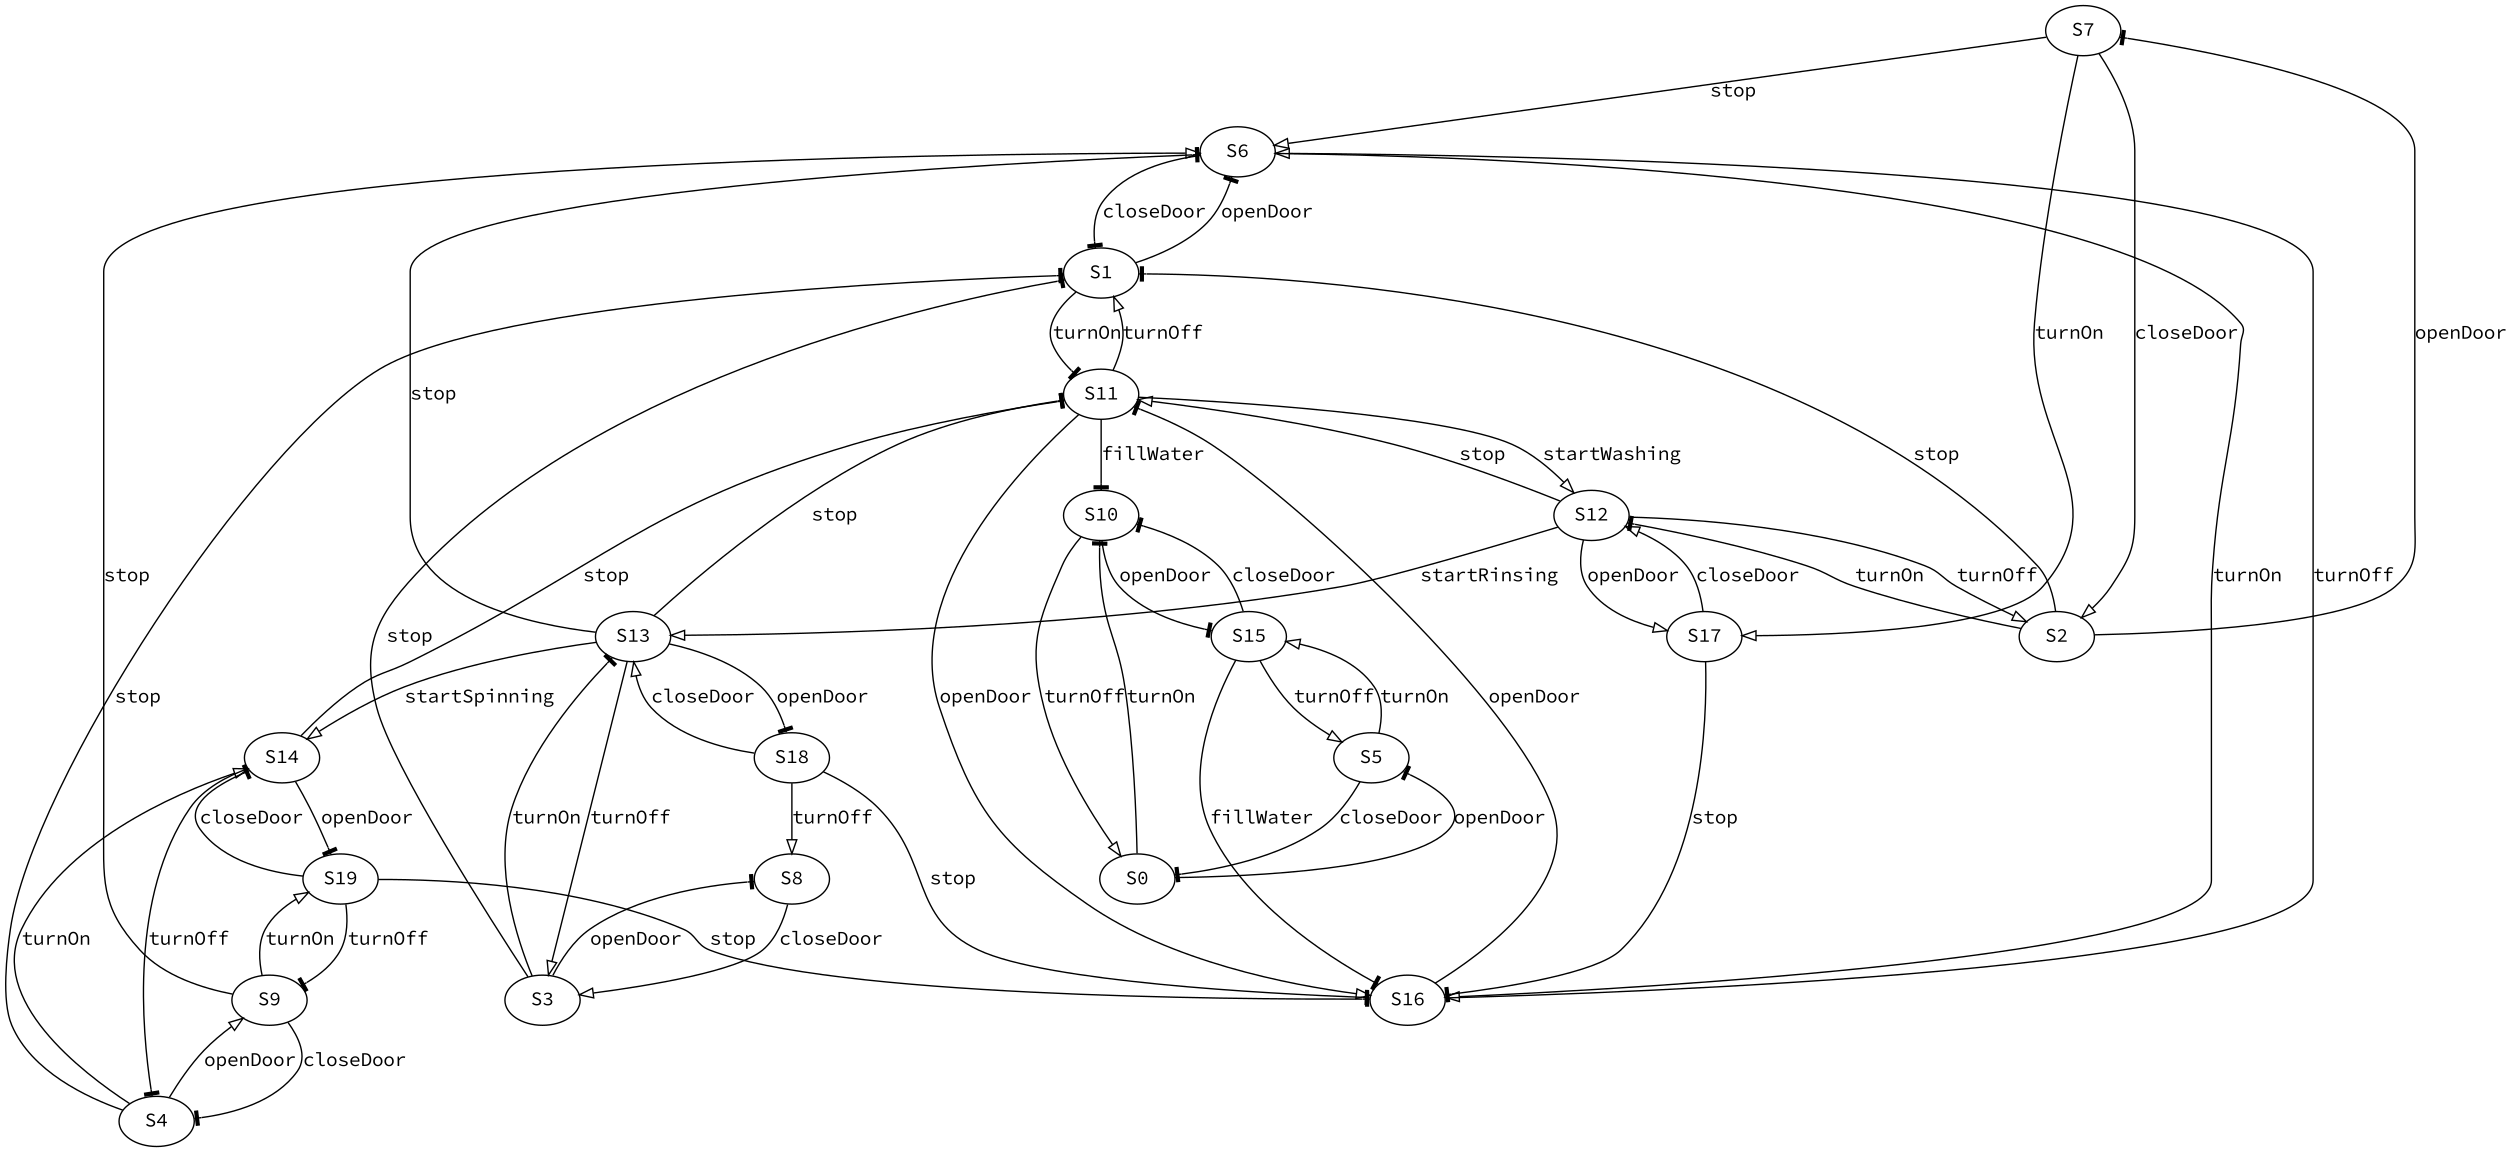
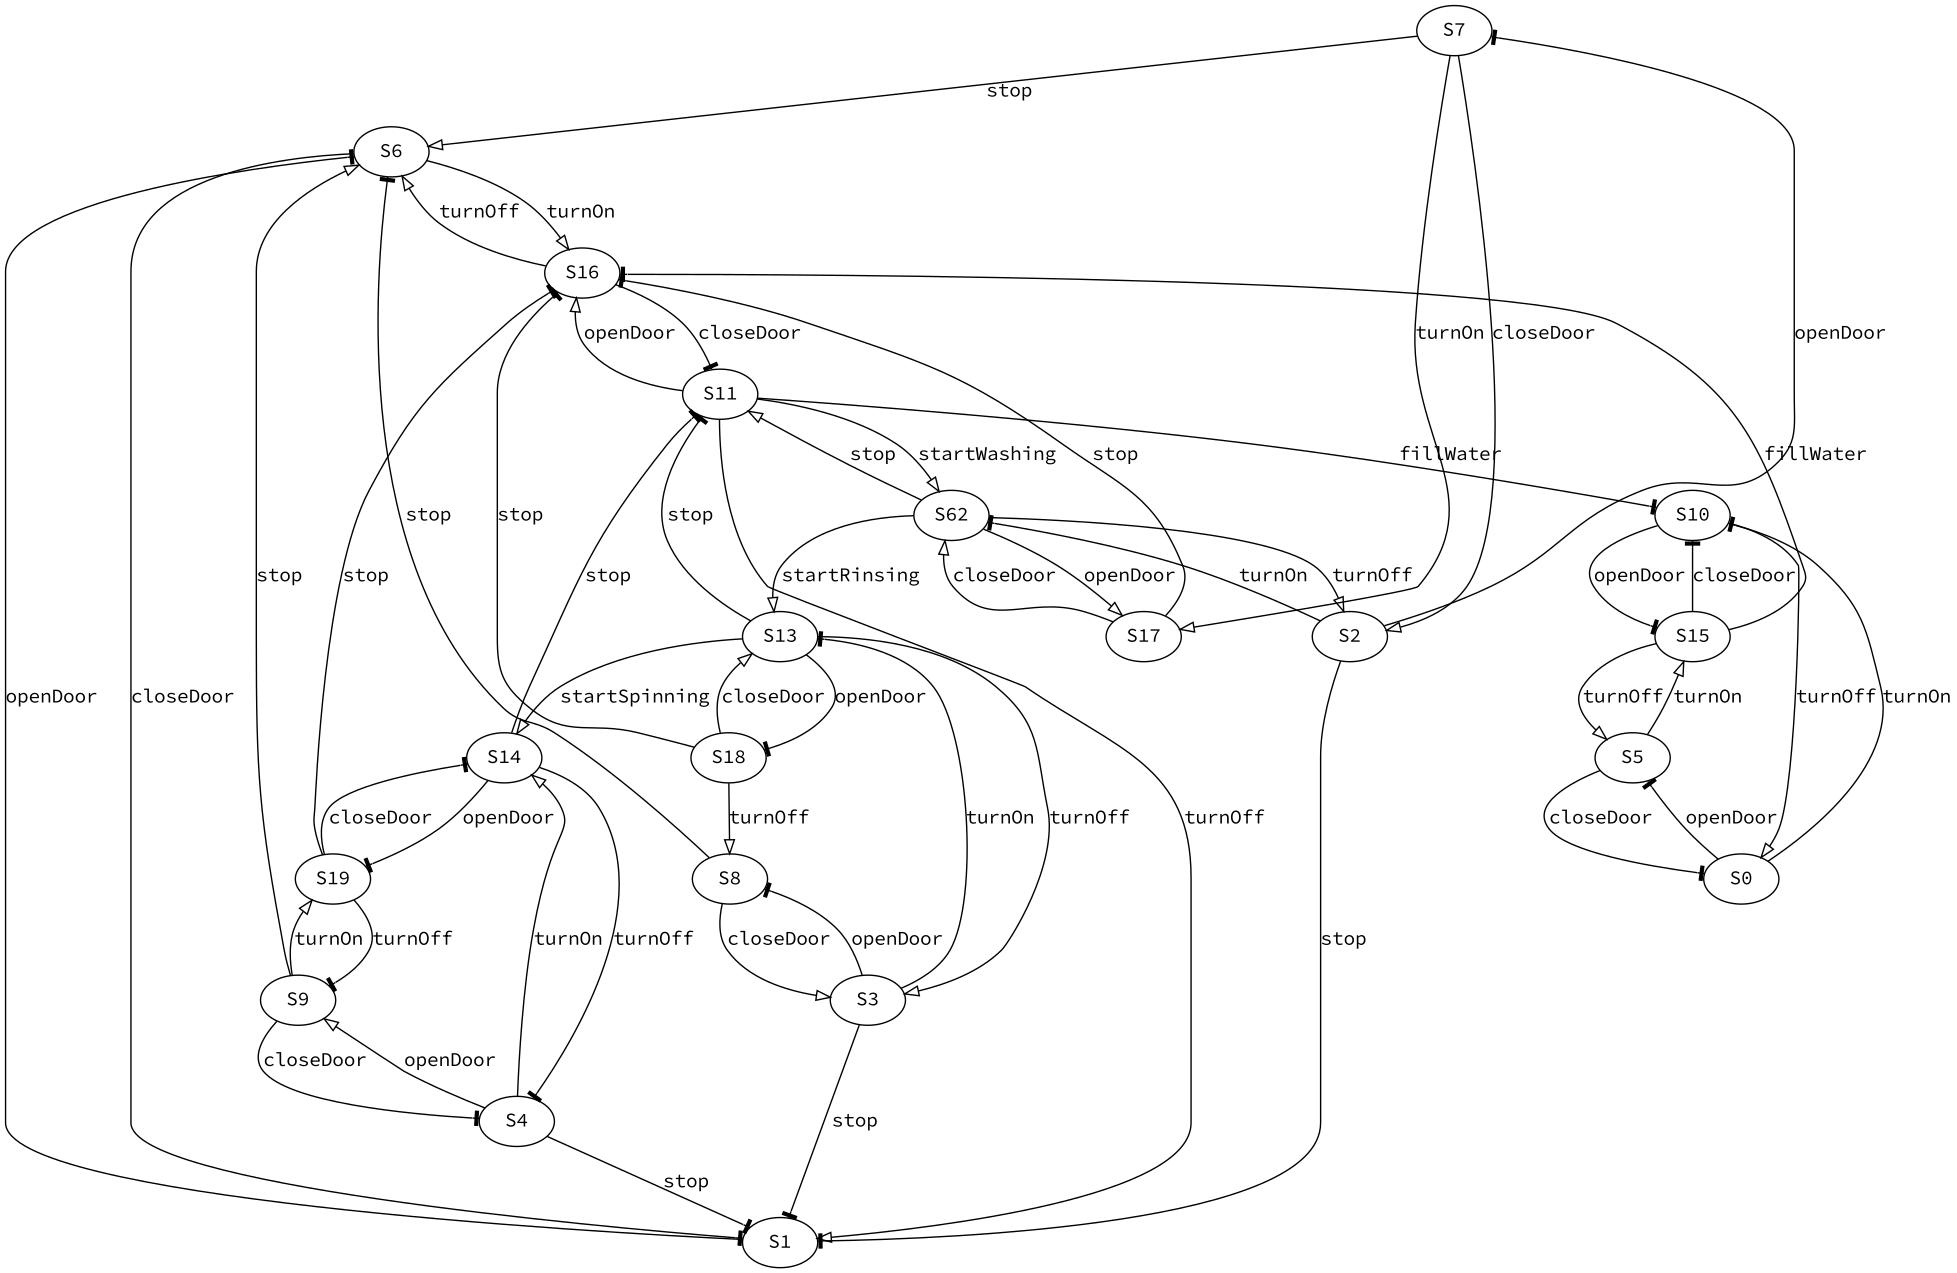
(554, 212) -> (422, 584)
(1050, 330) -> none
(1592, 515) -> (951, 515)
(1535, 697) -> (750, 334)
